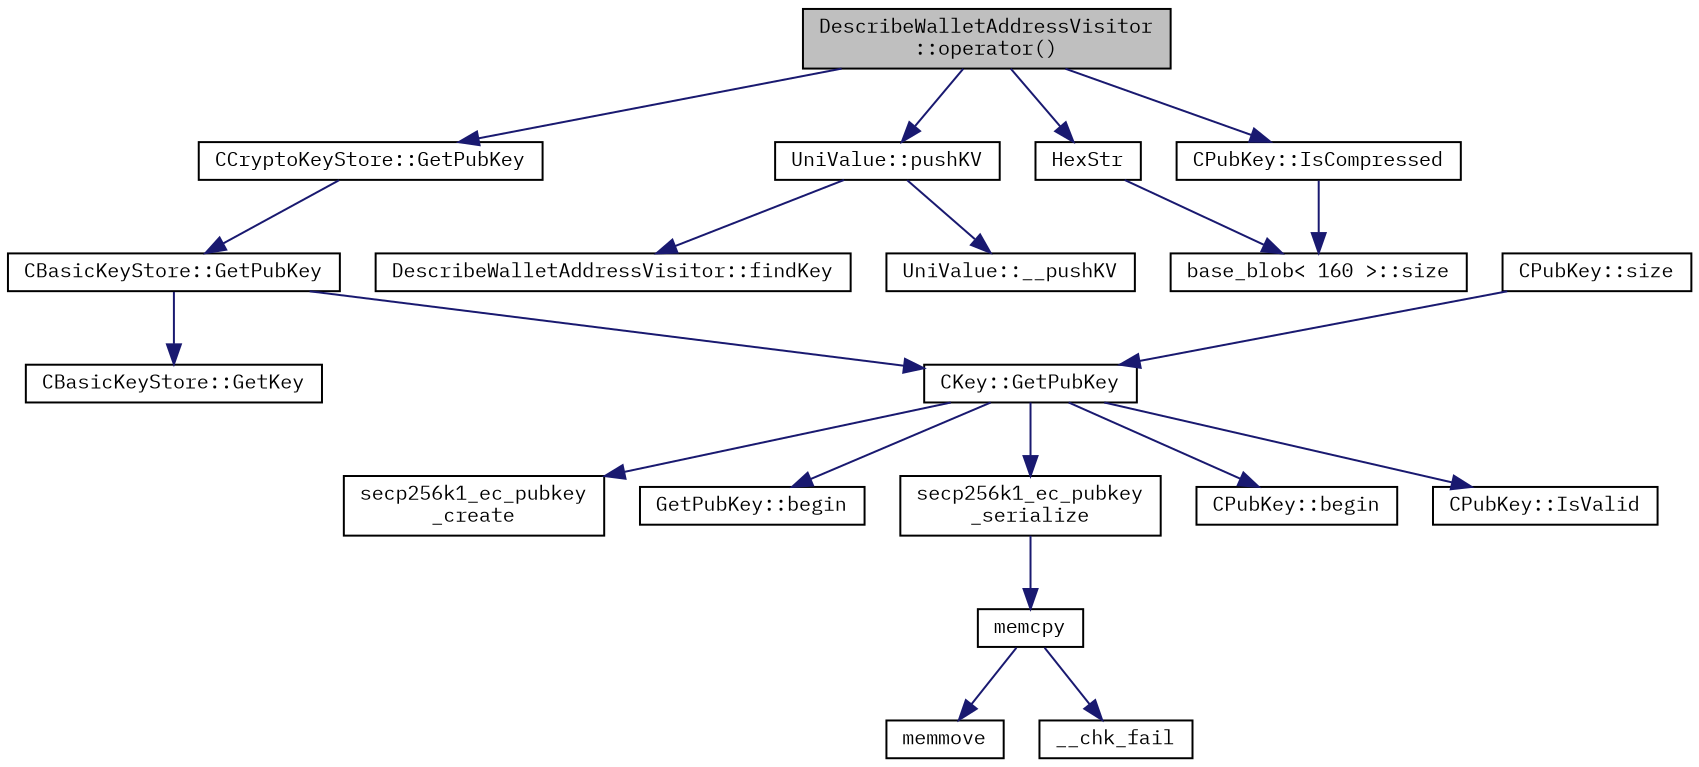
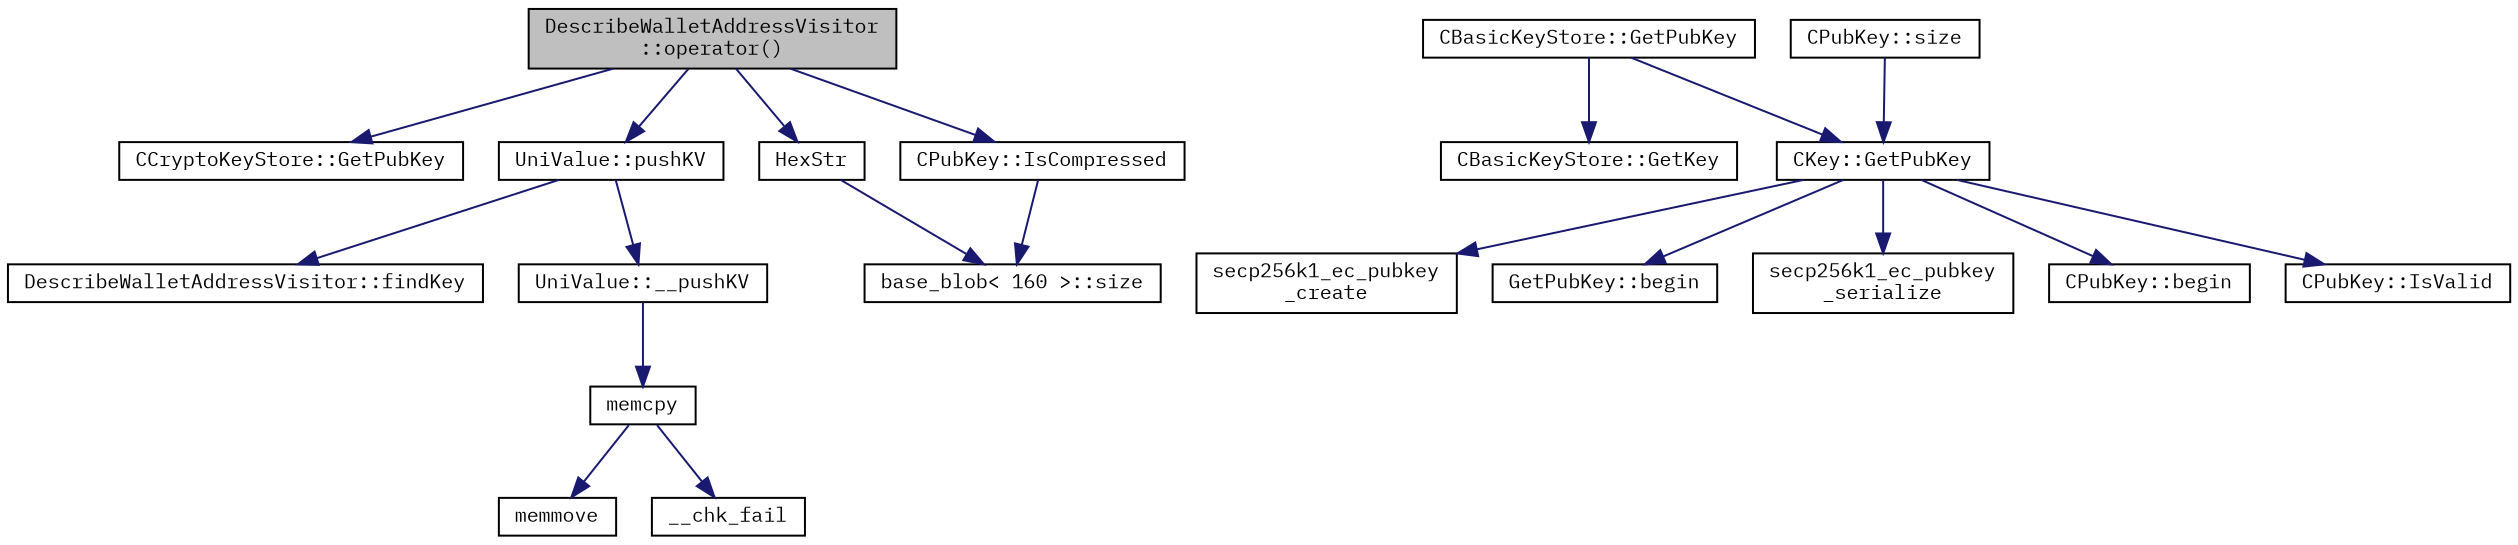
(281, 212) -> none
(1031, 562) -> (643, 334)
